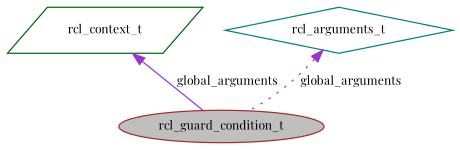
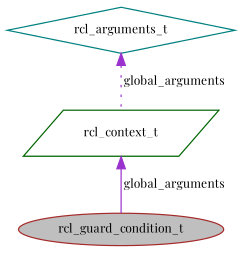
(284, 88) -> (121, 88)
